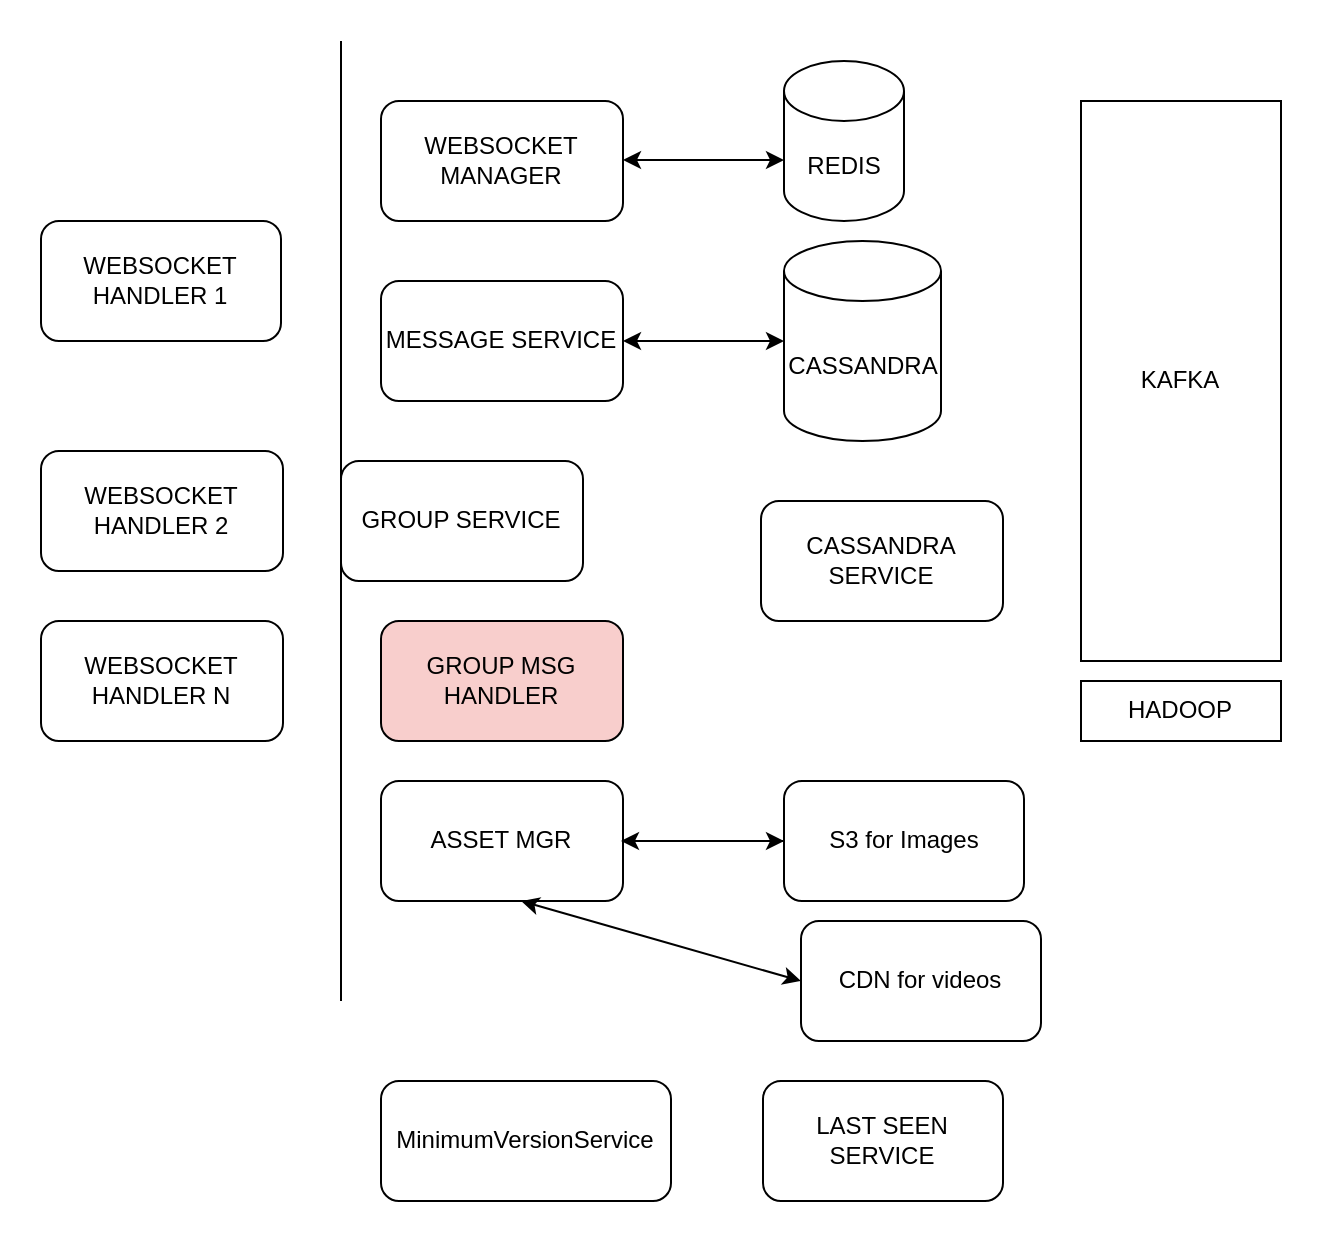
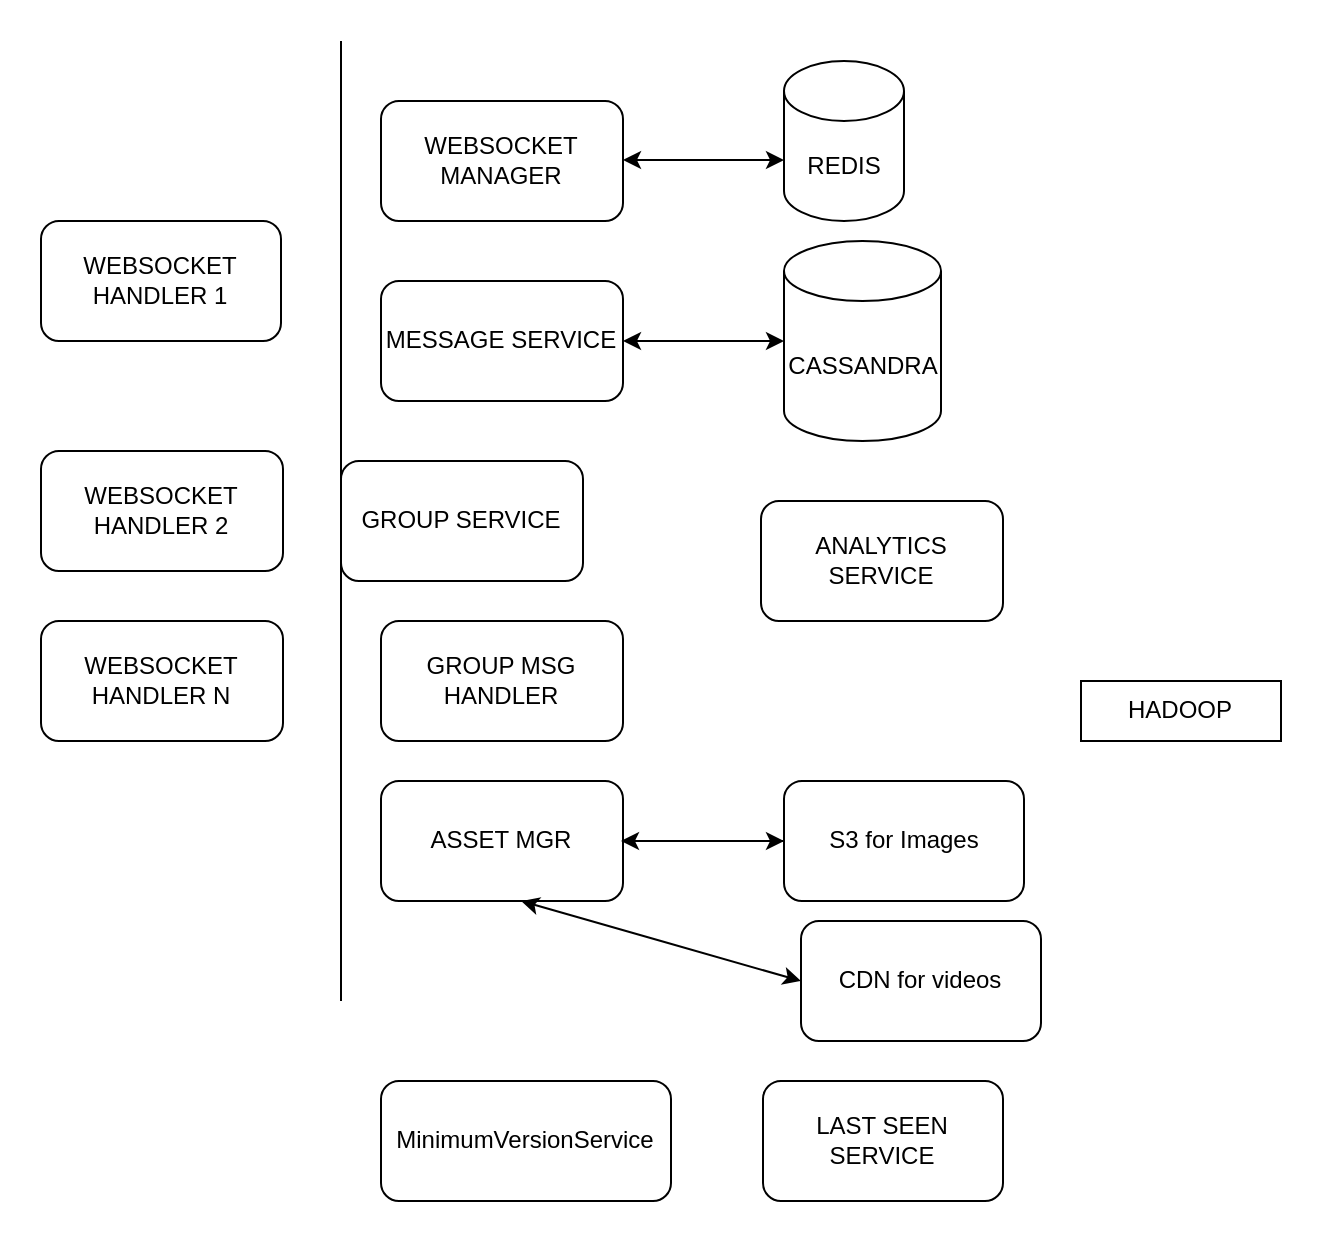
(1181, 381) -> none
(882, 561) -> (882, 561)
(502, 681) -> (502, 681)
